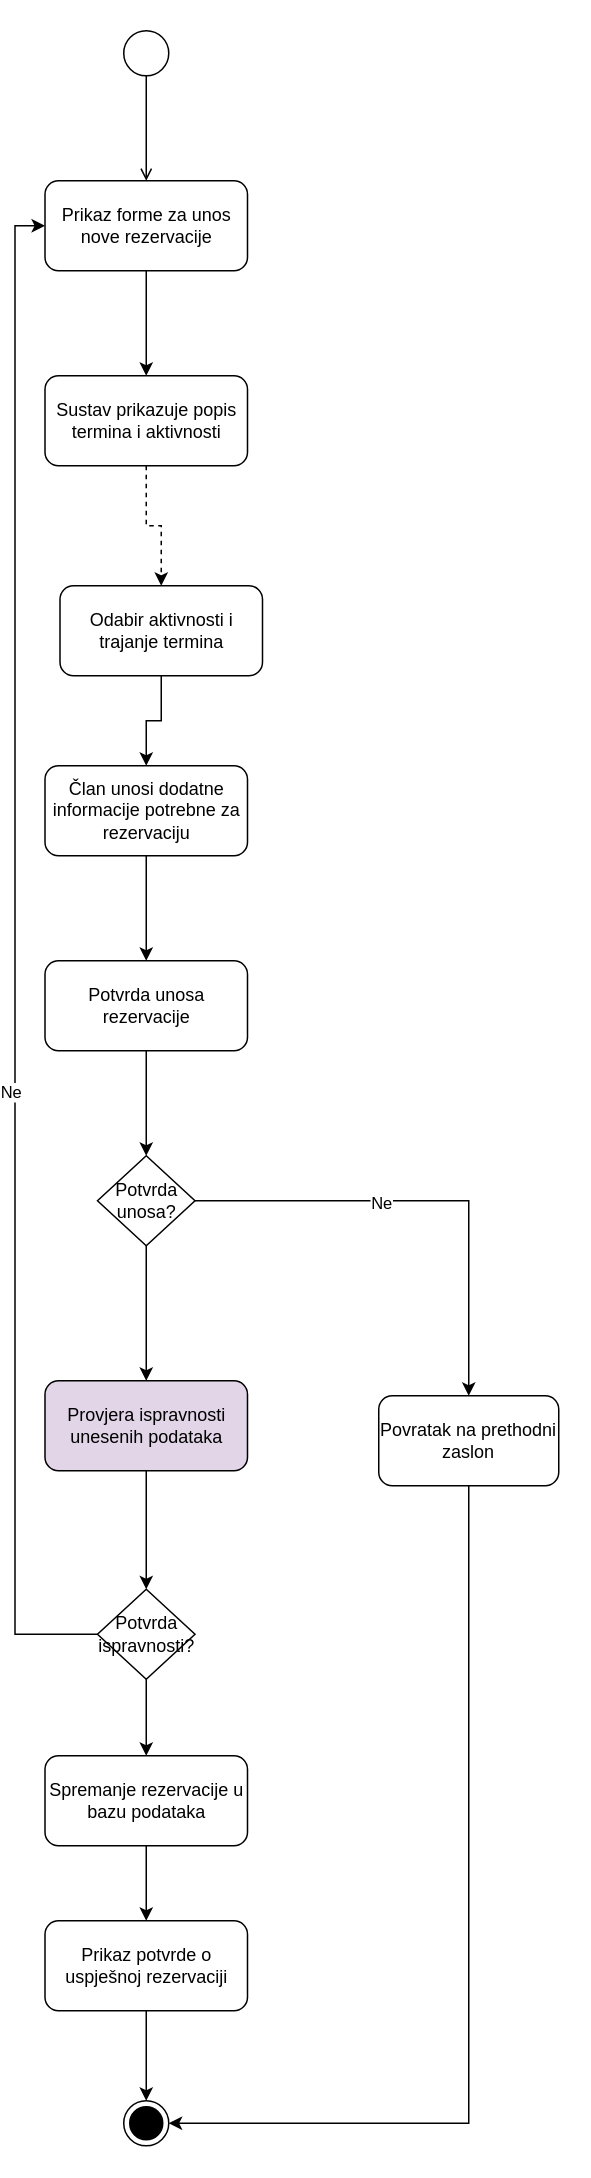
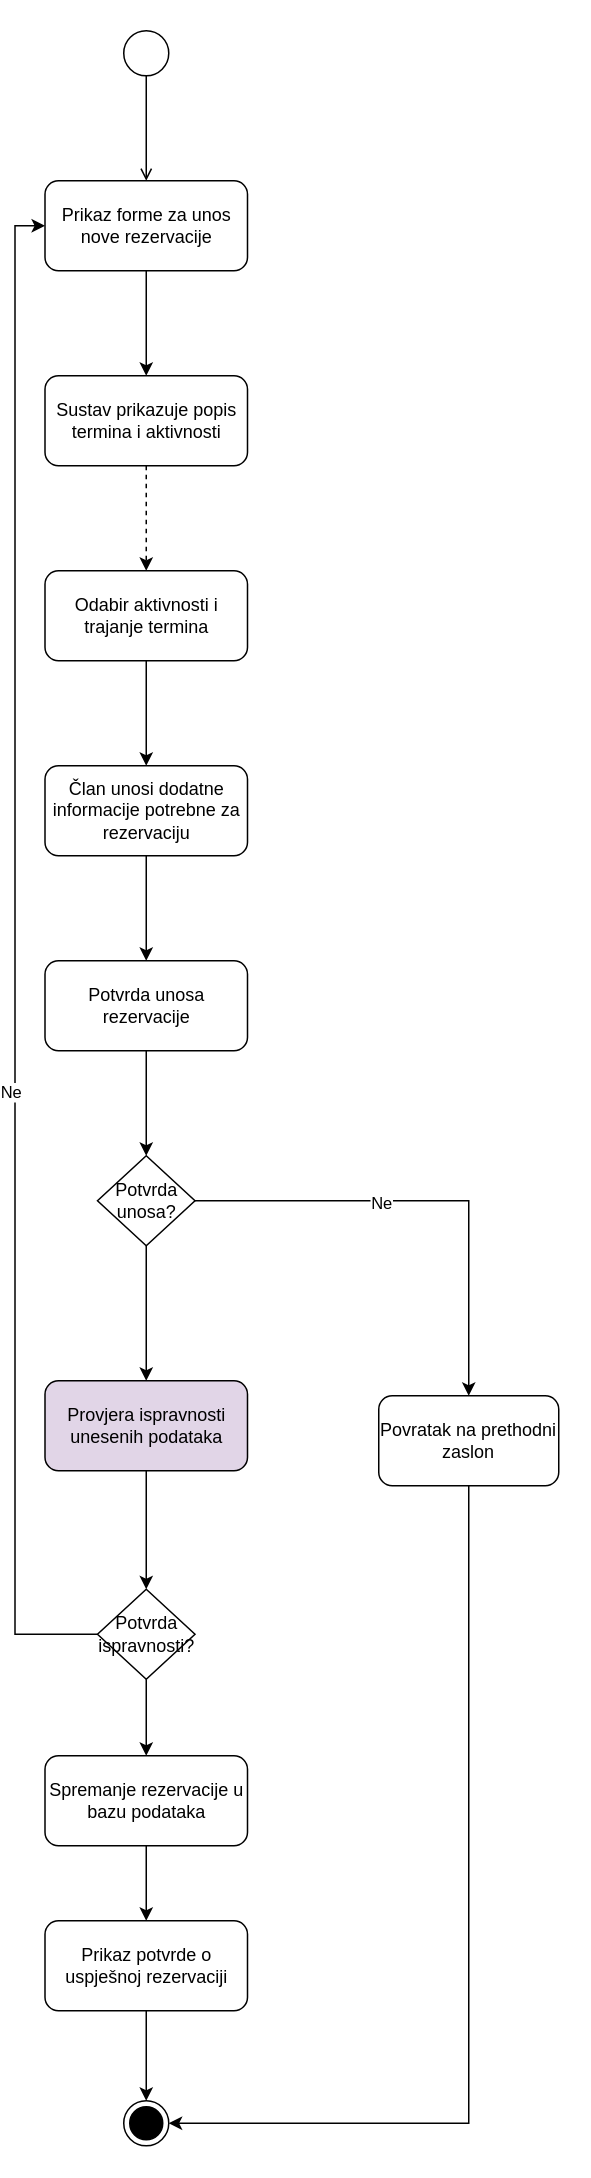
(161, 631) -> (146, 616)
